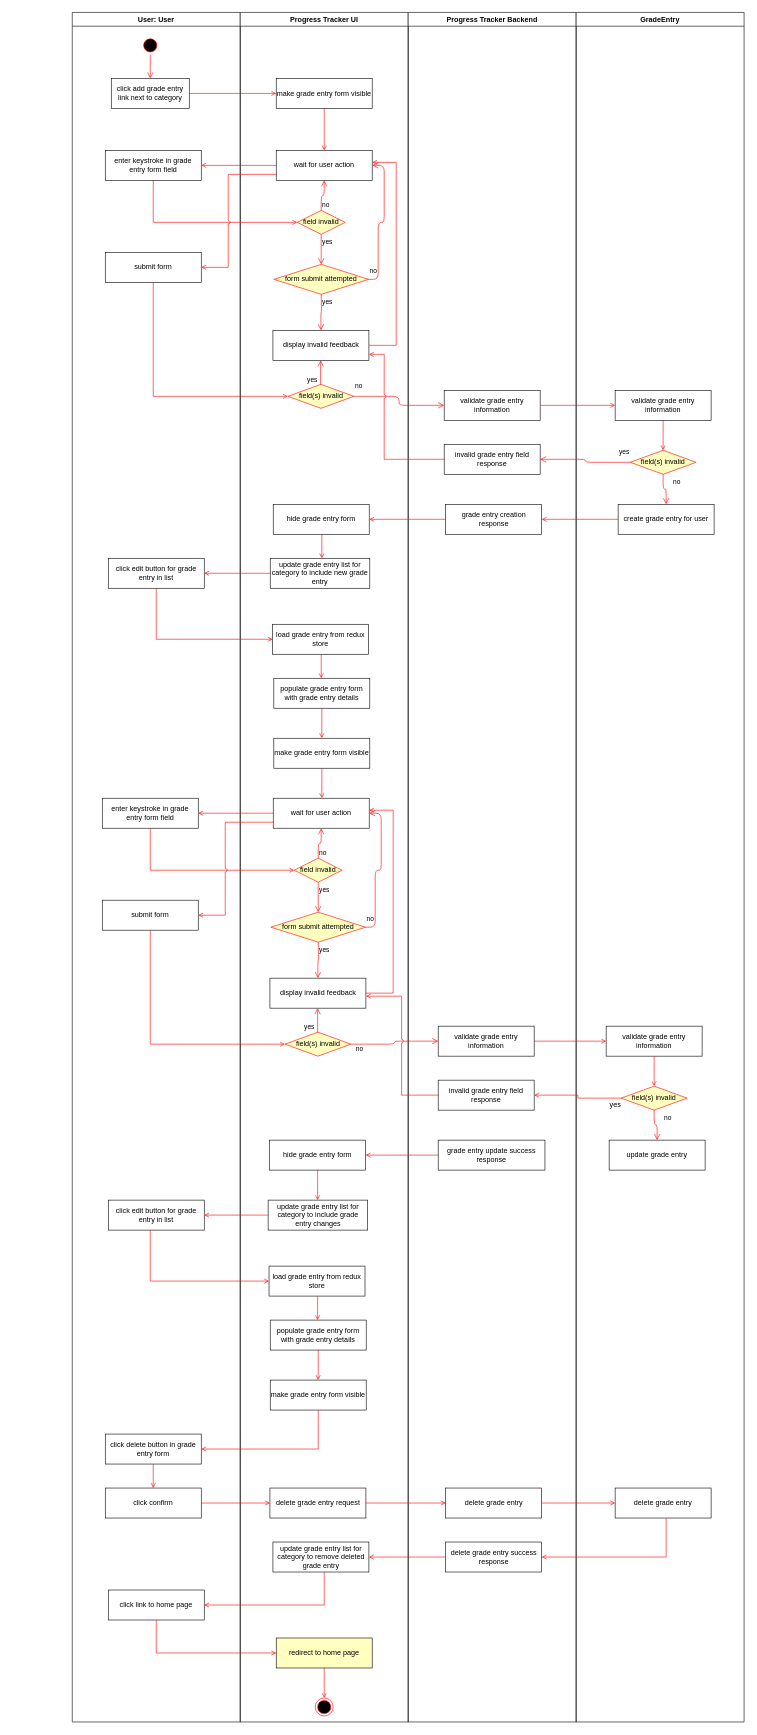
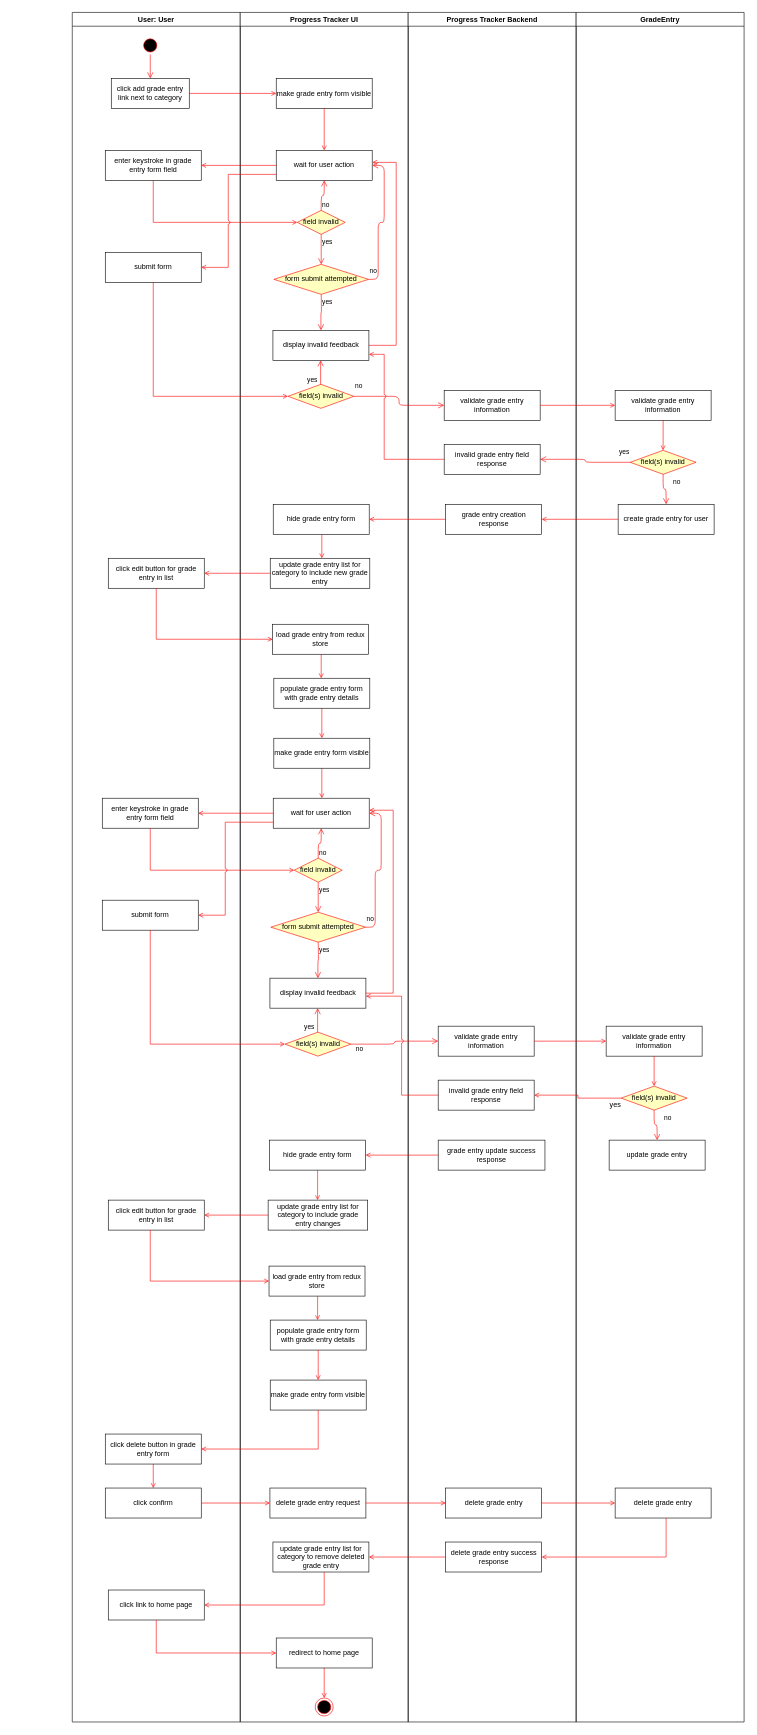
(324, 1653) -> (324, 1653)
